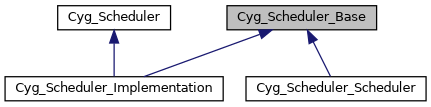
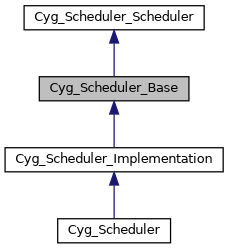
(322, 59) -> (114, 60)
(114, 60) -> (114, 202)
